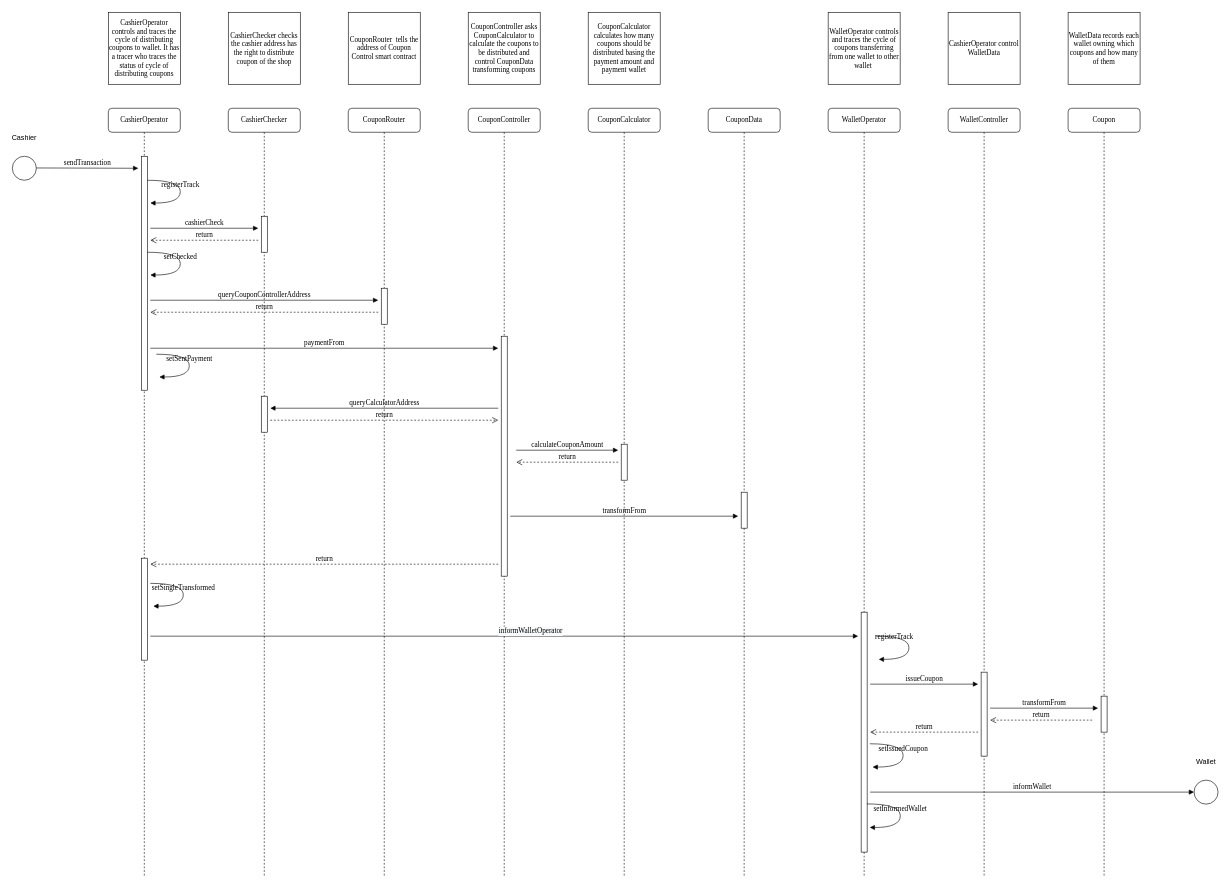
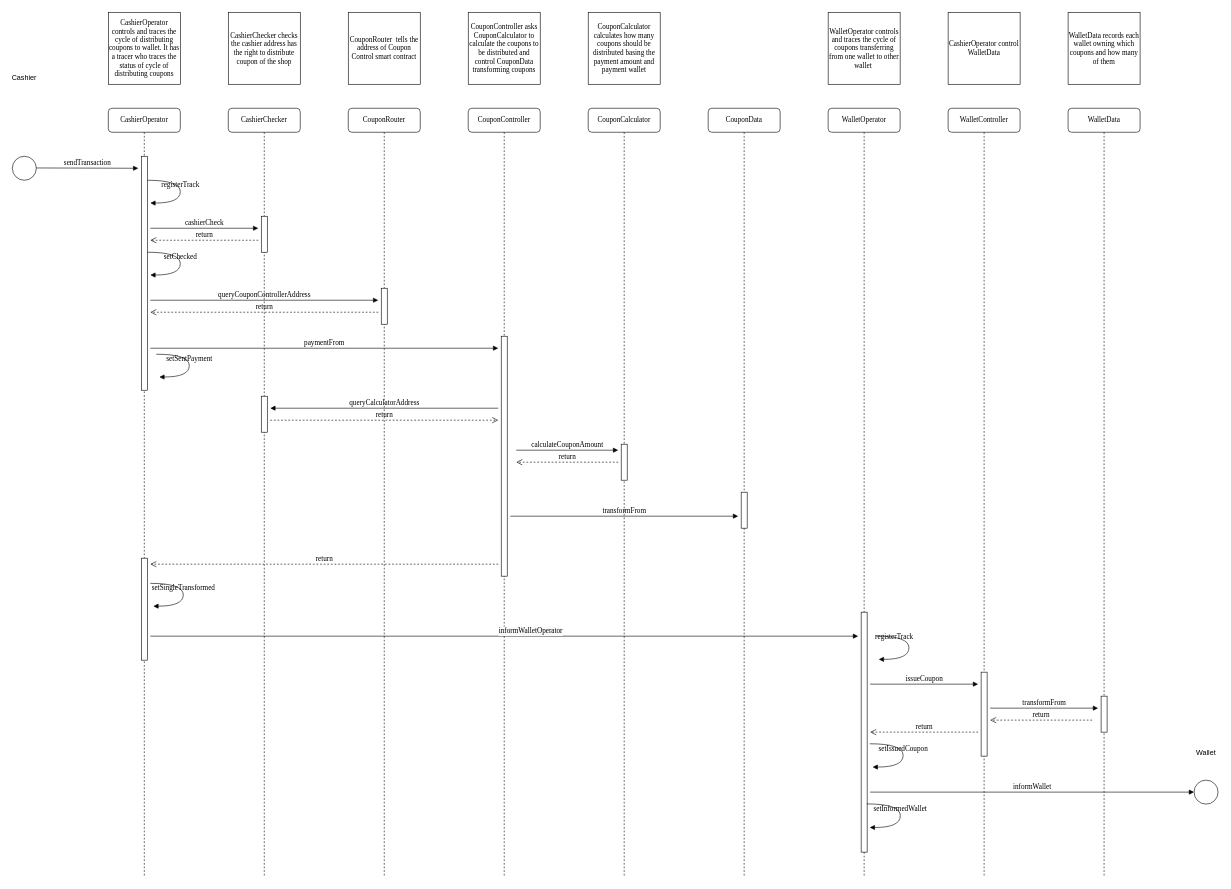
(1104, 120) -> (1104, 120)
(24, 138) -> (24, 78)
(1206, 762) -> (1206, 753)
